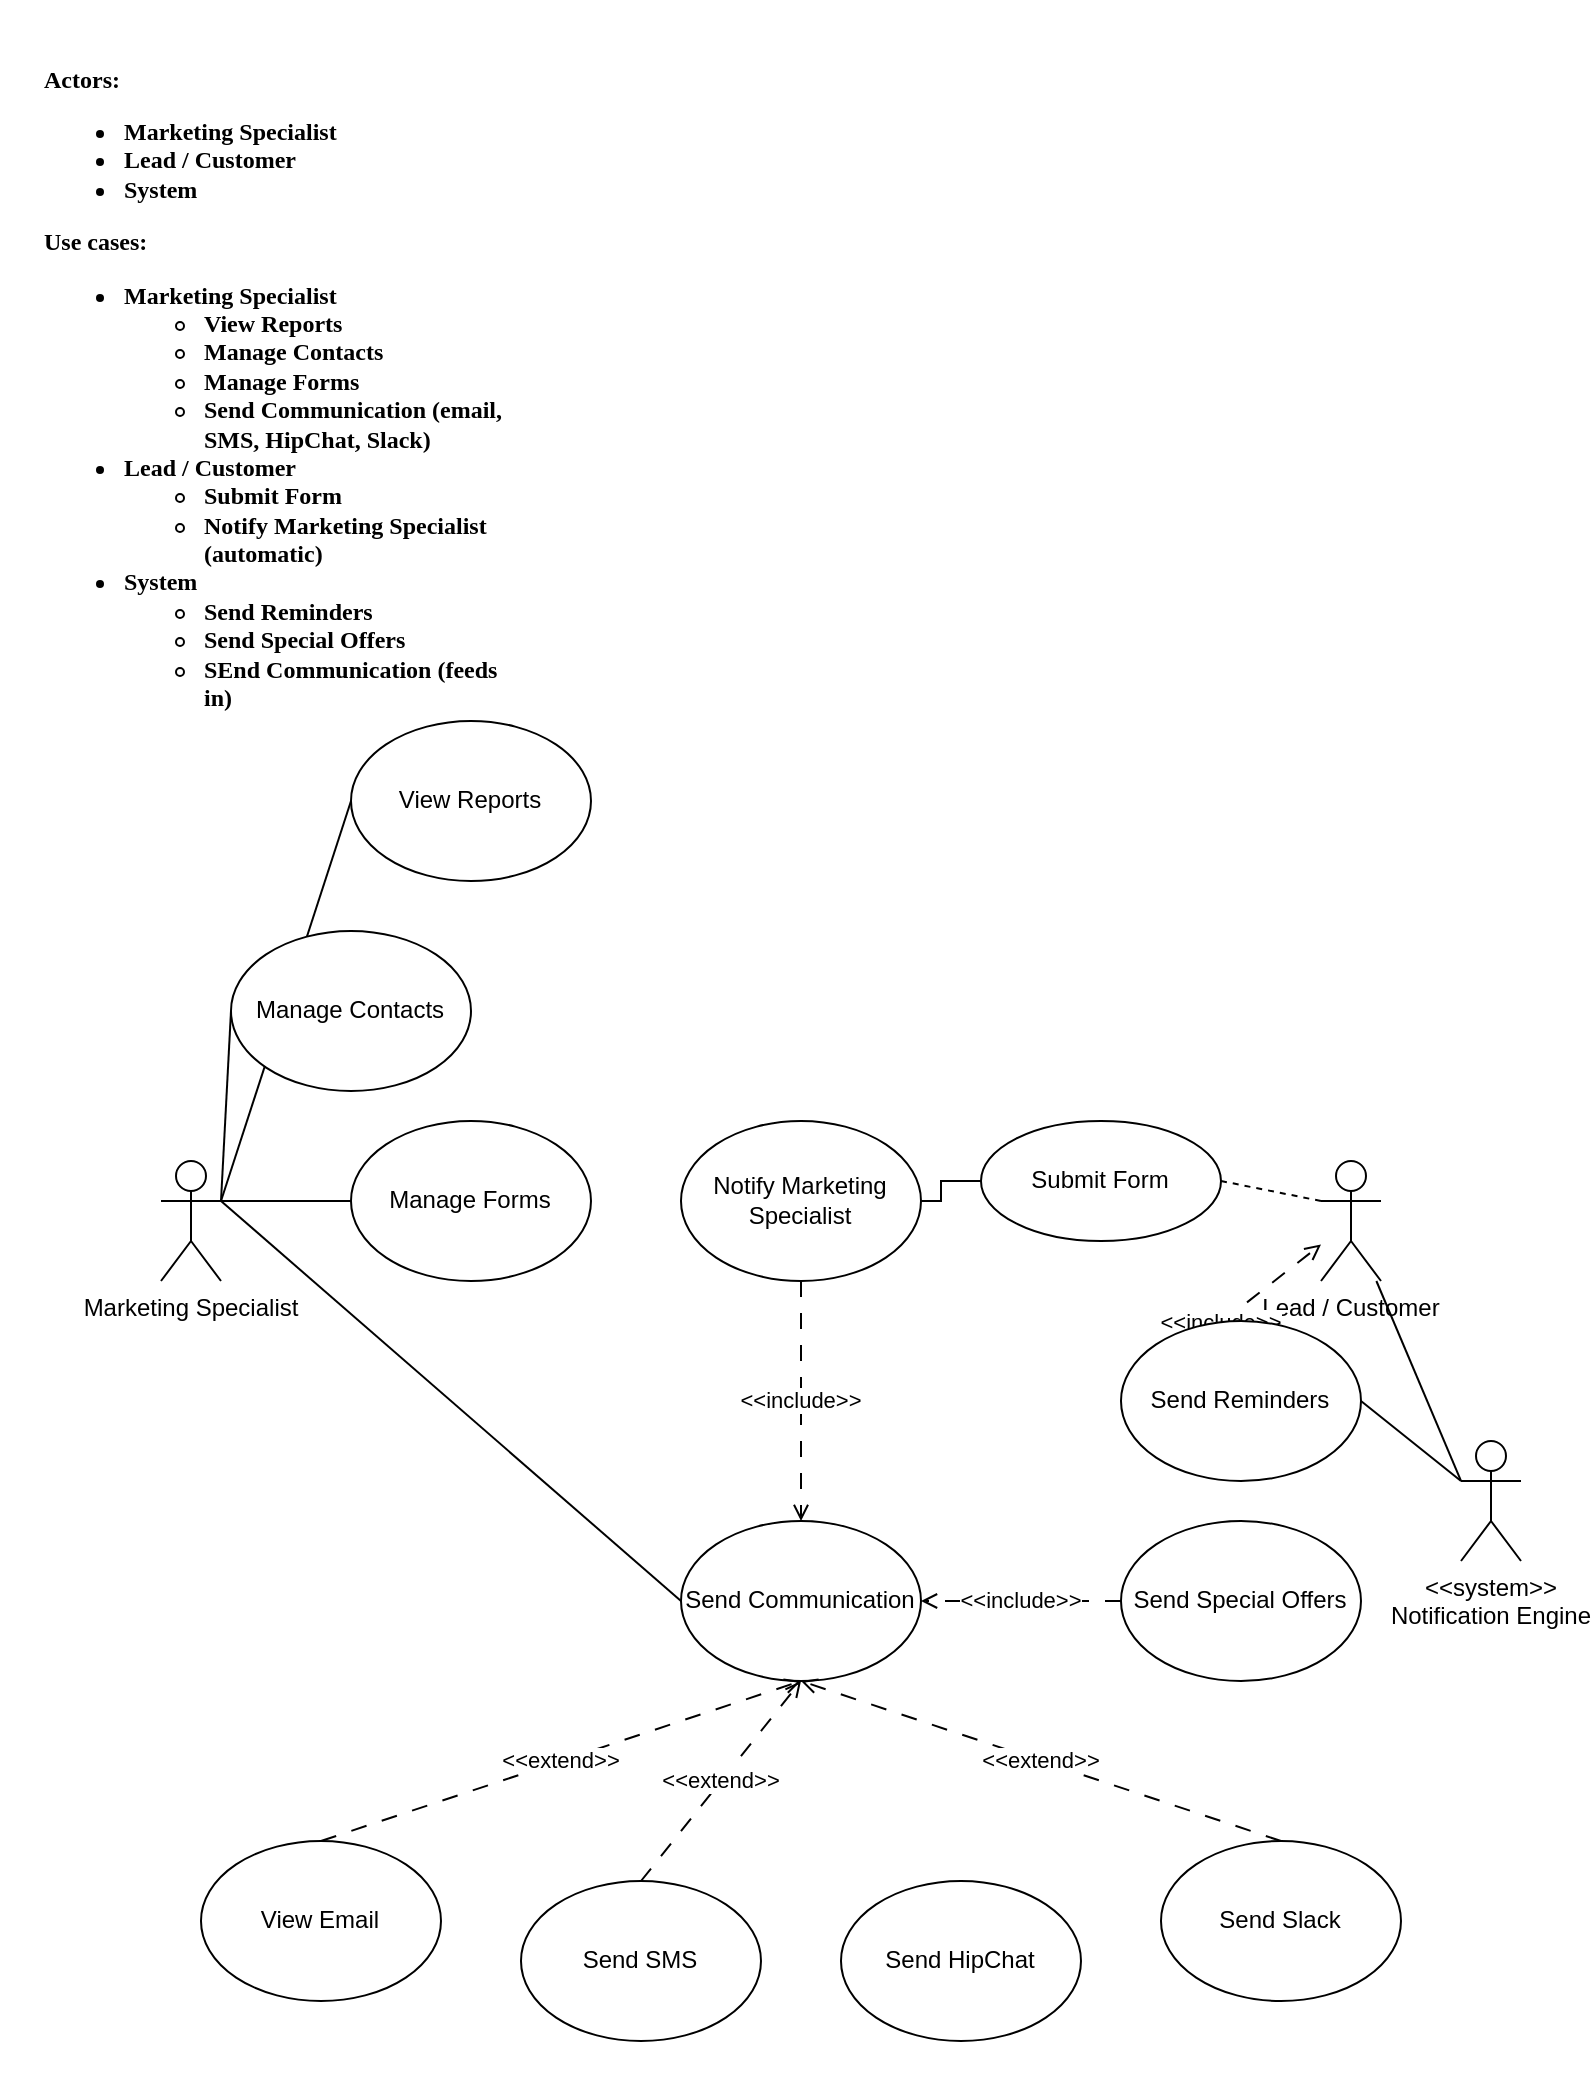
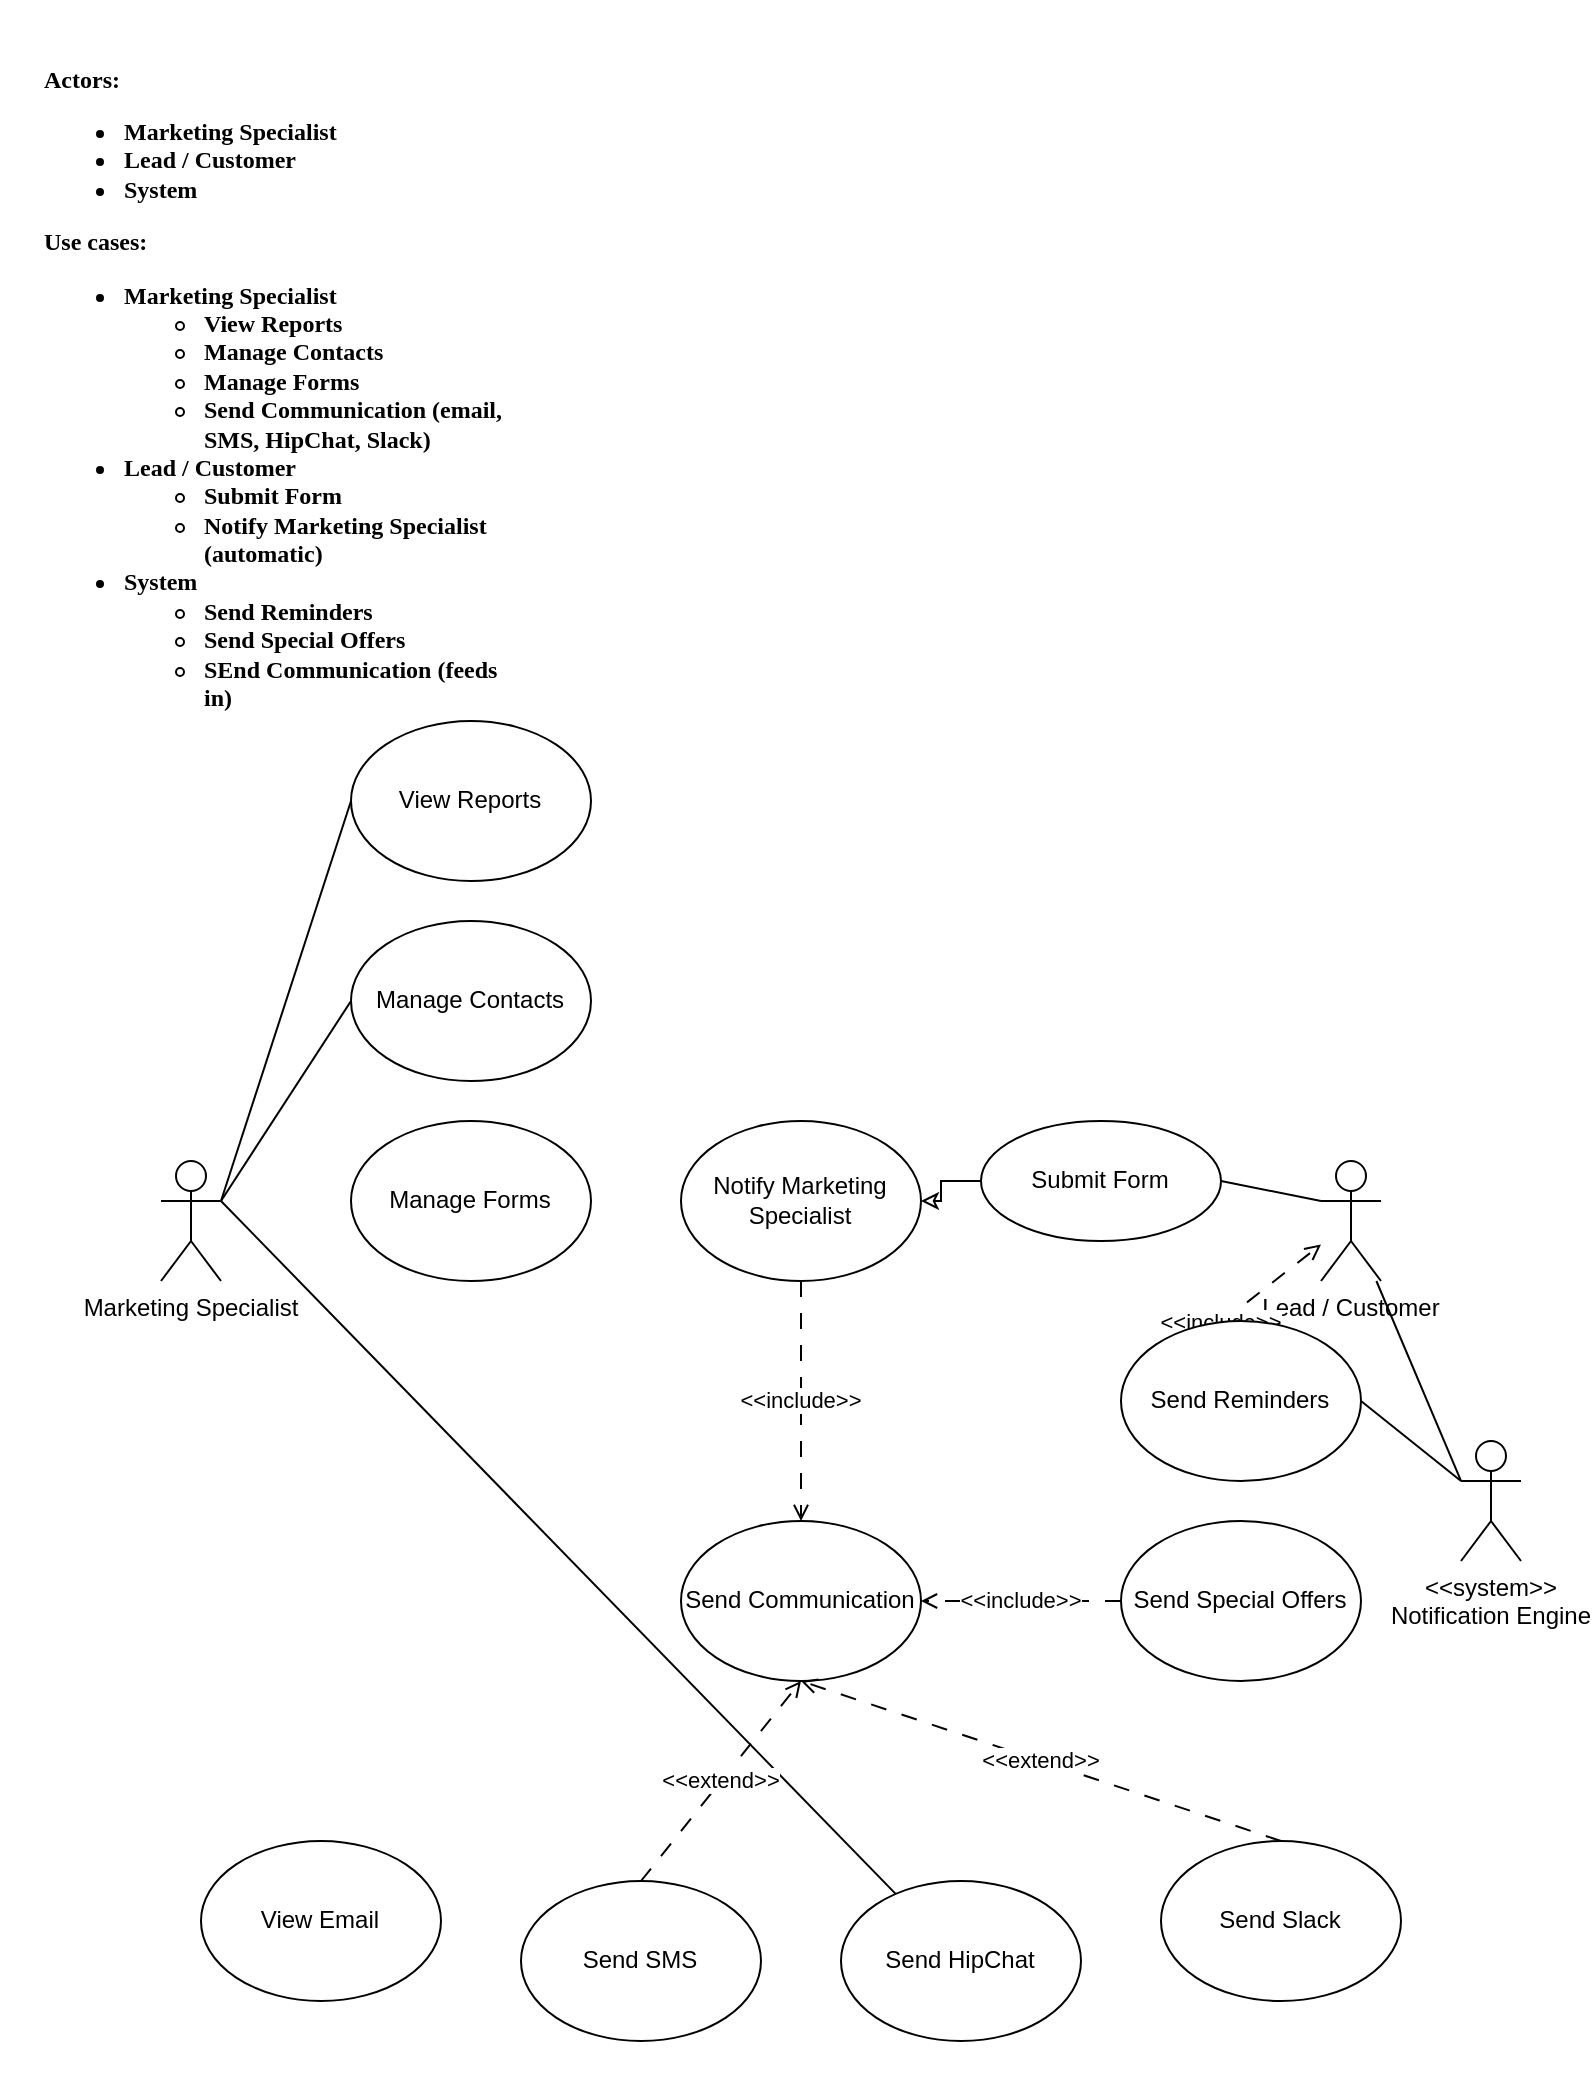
(351, 1011) -> (471, 1001)
(1272, 1191) -> (1272, 1191)
(289, 1201) -> none
(930, 1201) -> (936, 1201)
(452, 1402) -> (468, 1455)
(573, 1757) -> none
